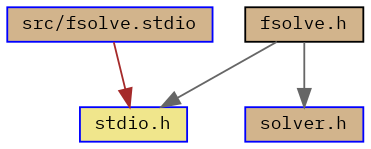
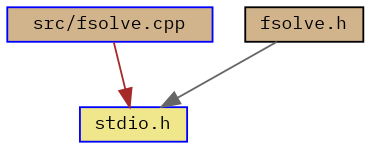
(110, 25) -> (110, 25)
(304, 124) -> none
